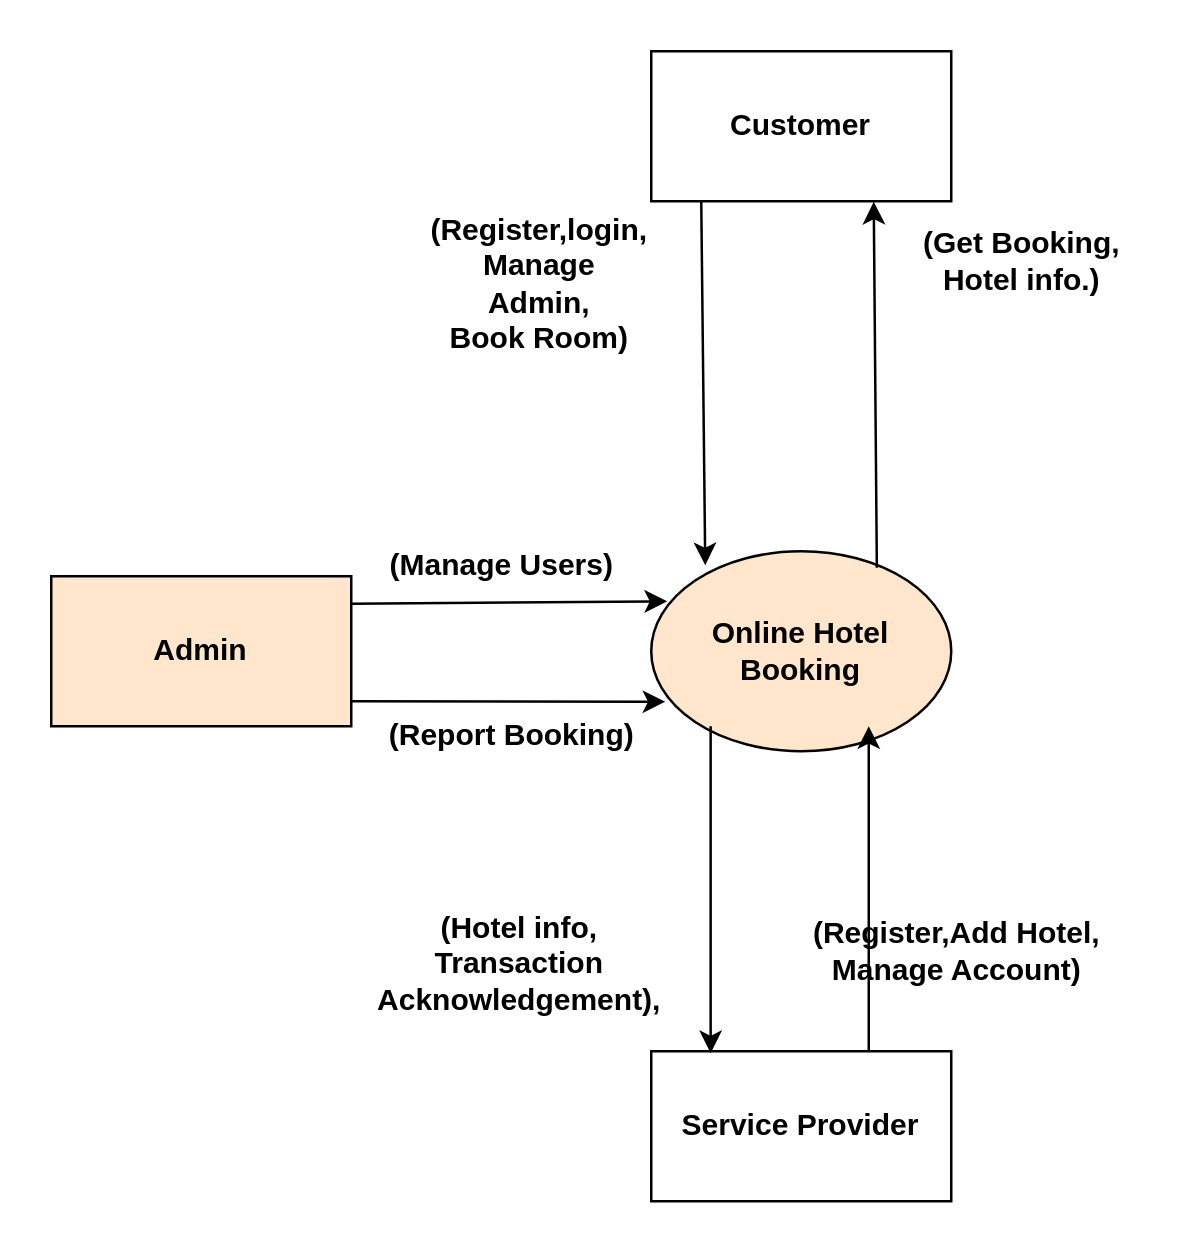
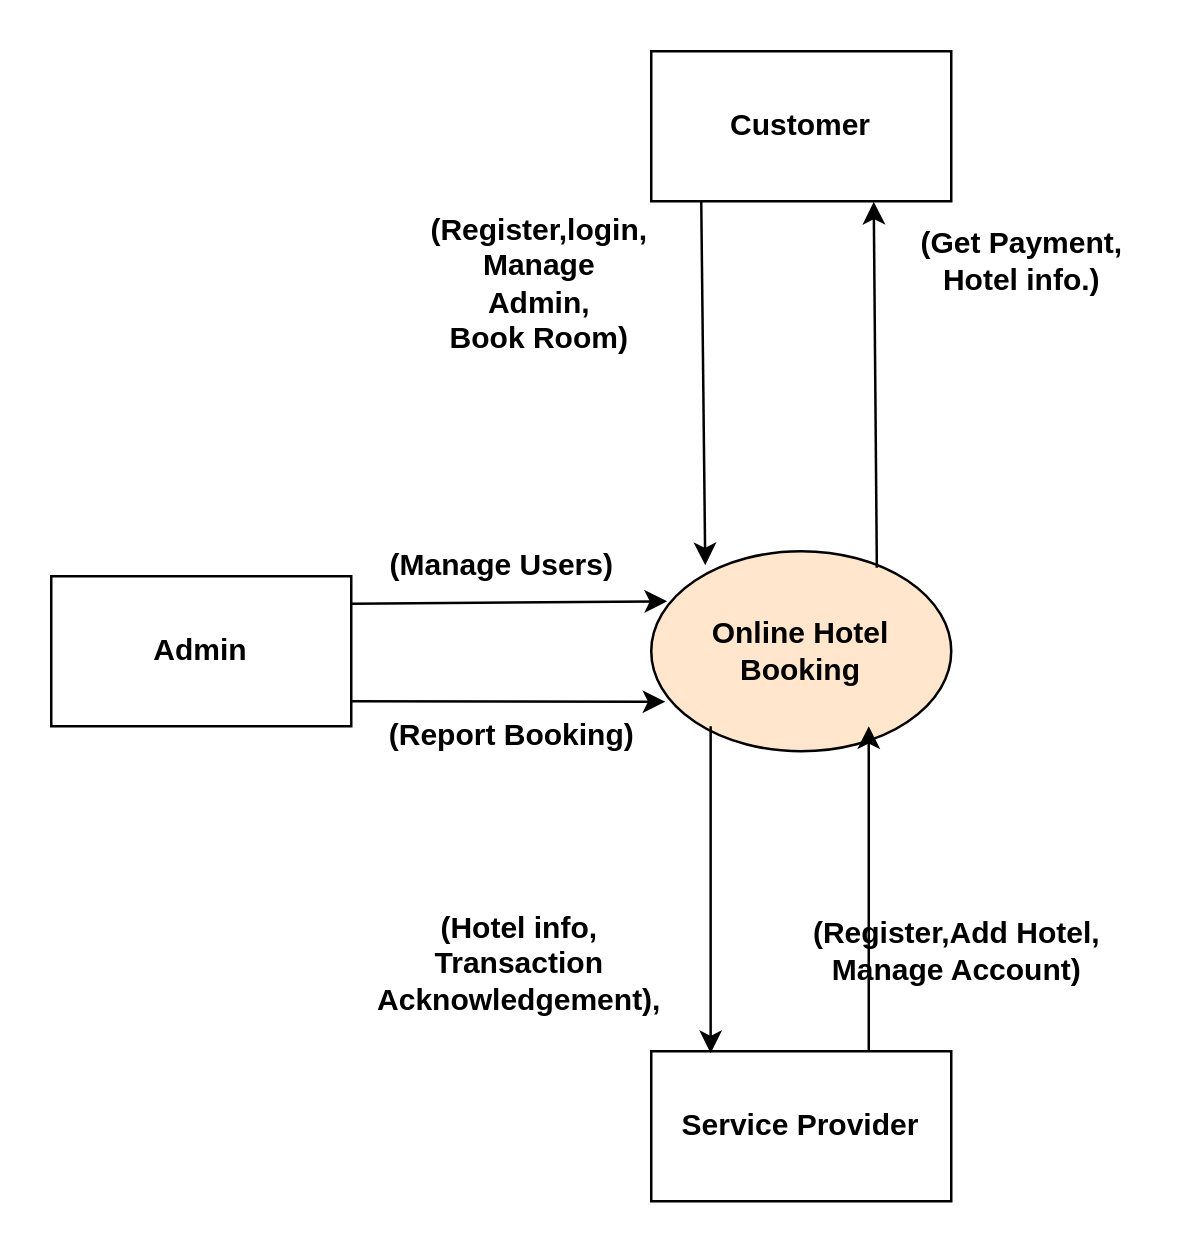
(1023, 261) -> (1023, 261)
(201, 651) -> (201, 651)
